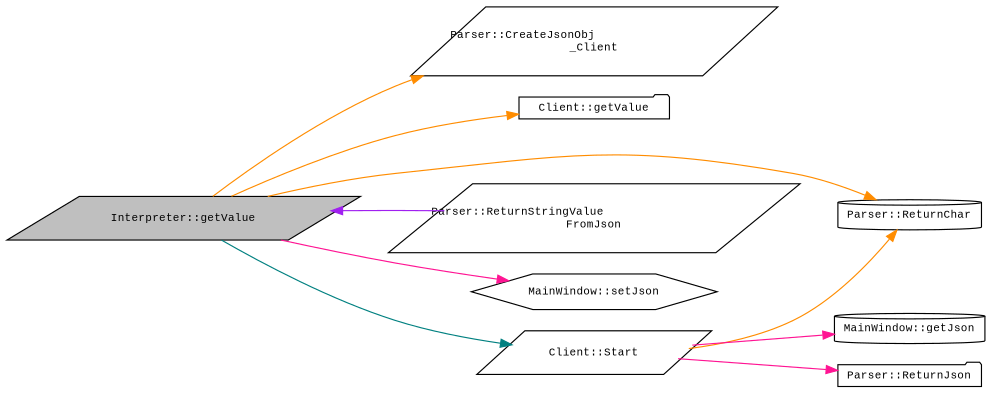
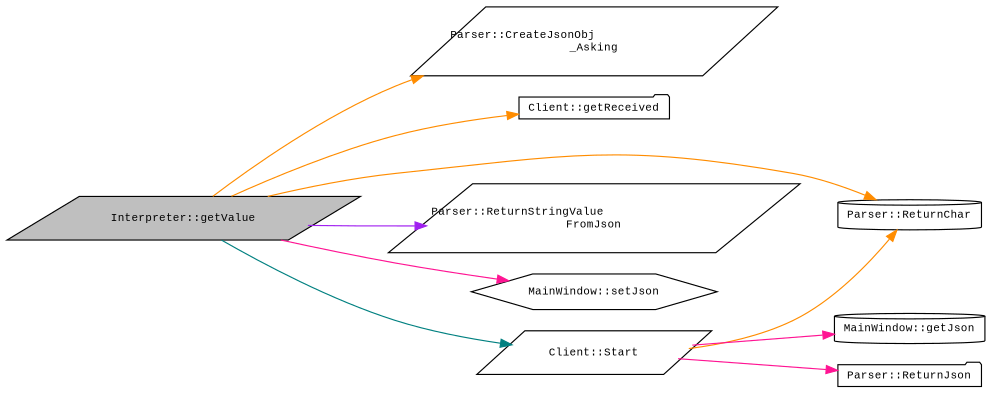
(594, 41) -> (594, 41)
(594, 108) -> (594, 108)
(394, 210) -> (361, 226)
